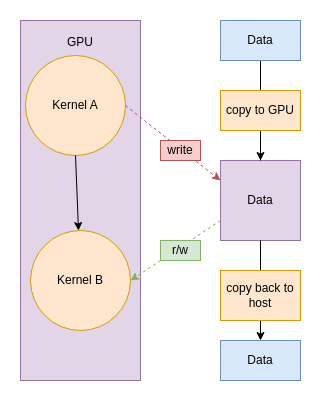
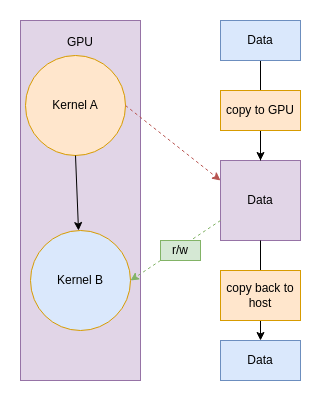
(181, 151) -> none
(81, 281) -> (81, 281)
